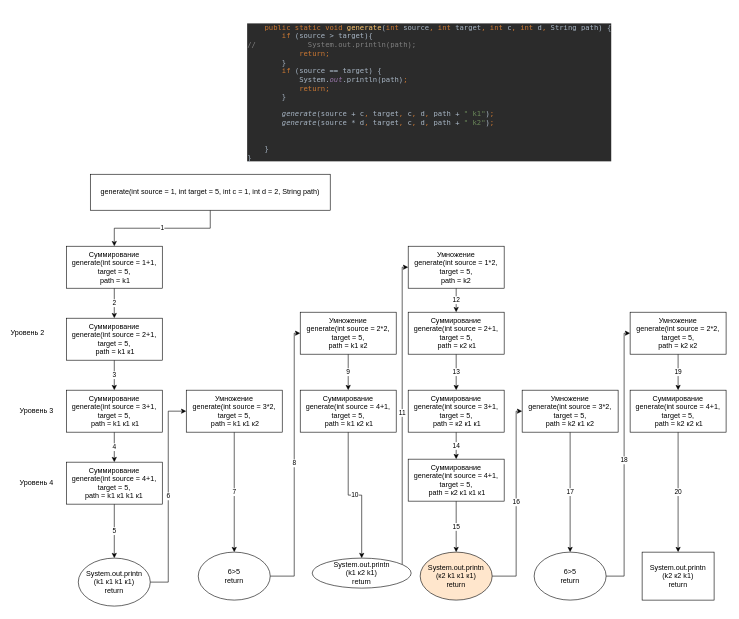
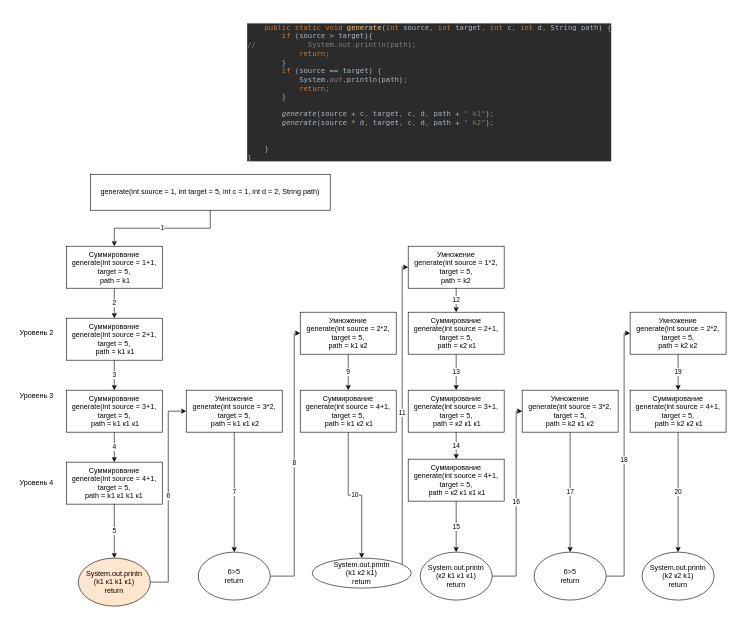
(27, 333) -> (36, 333)
(36, 411) -> (36, 396)
(456, 576) -> (456, 576)
(678, 576) -> (678, 576)
(114, 582) -> (114, 582)
